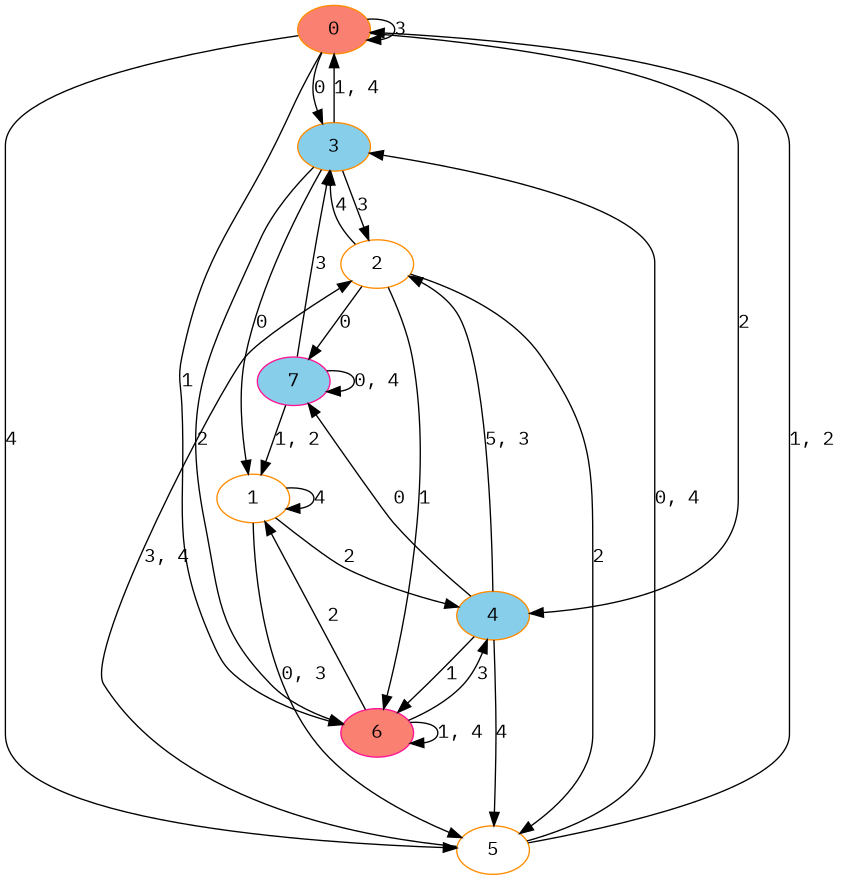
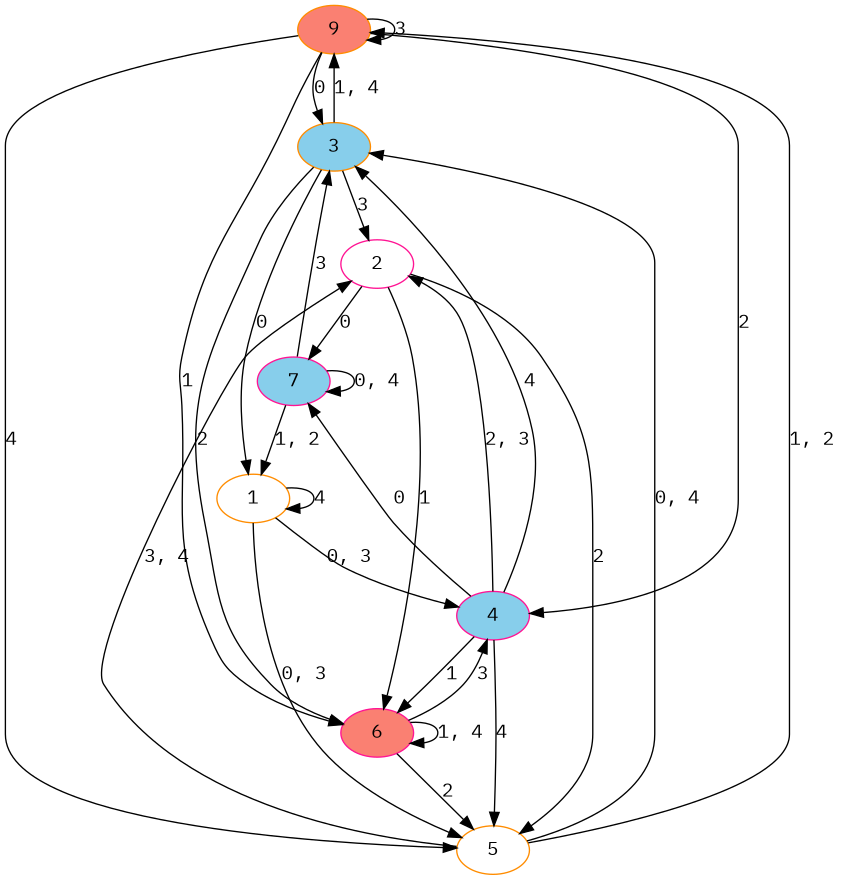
(334, 30) -> (334, 30)
(336, 217) -> (509, 364)
(377, 264) -> (377, 264)
(508, 440) -> (508, 440)
(350, 557) -> (350, 557)
(493, 616) -> (493, 616)
(318, 622) -> (430, 787)
